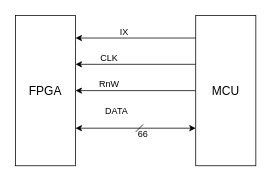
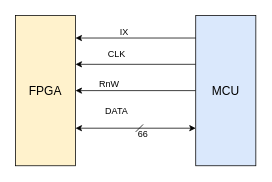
(109, 58) -> (117, 54)
(45, 90) -> (45, 90)
(225, 90) -> (225, 90)
